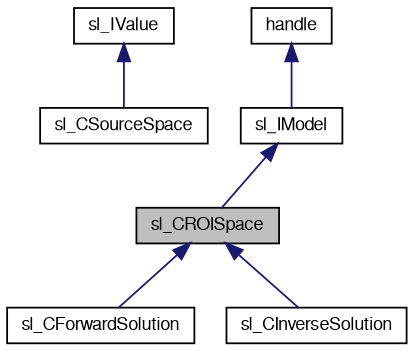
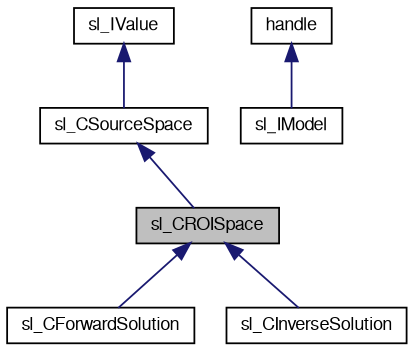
(244, 183) -> (172, 183)
